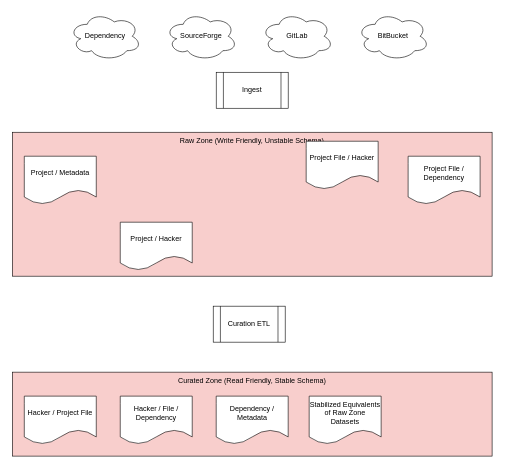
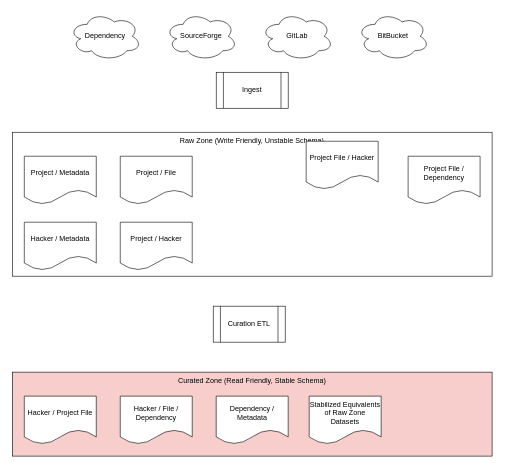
none -> (156, 180)
(252, 204) -> (252, 204)
none -> (60, 246)
